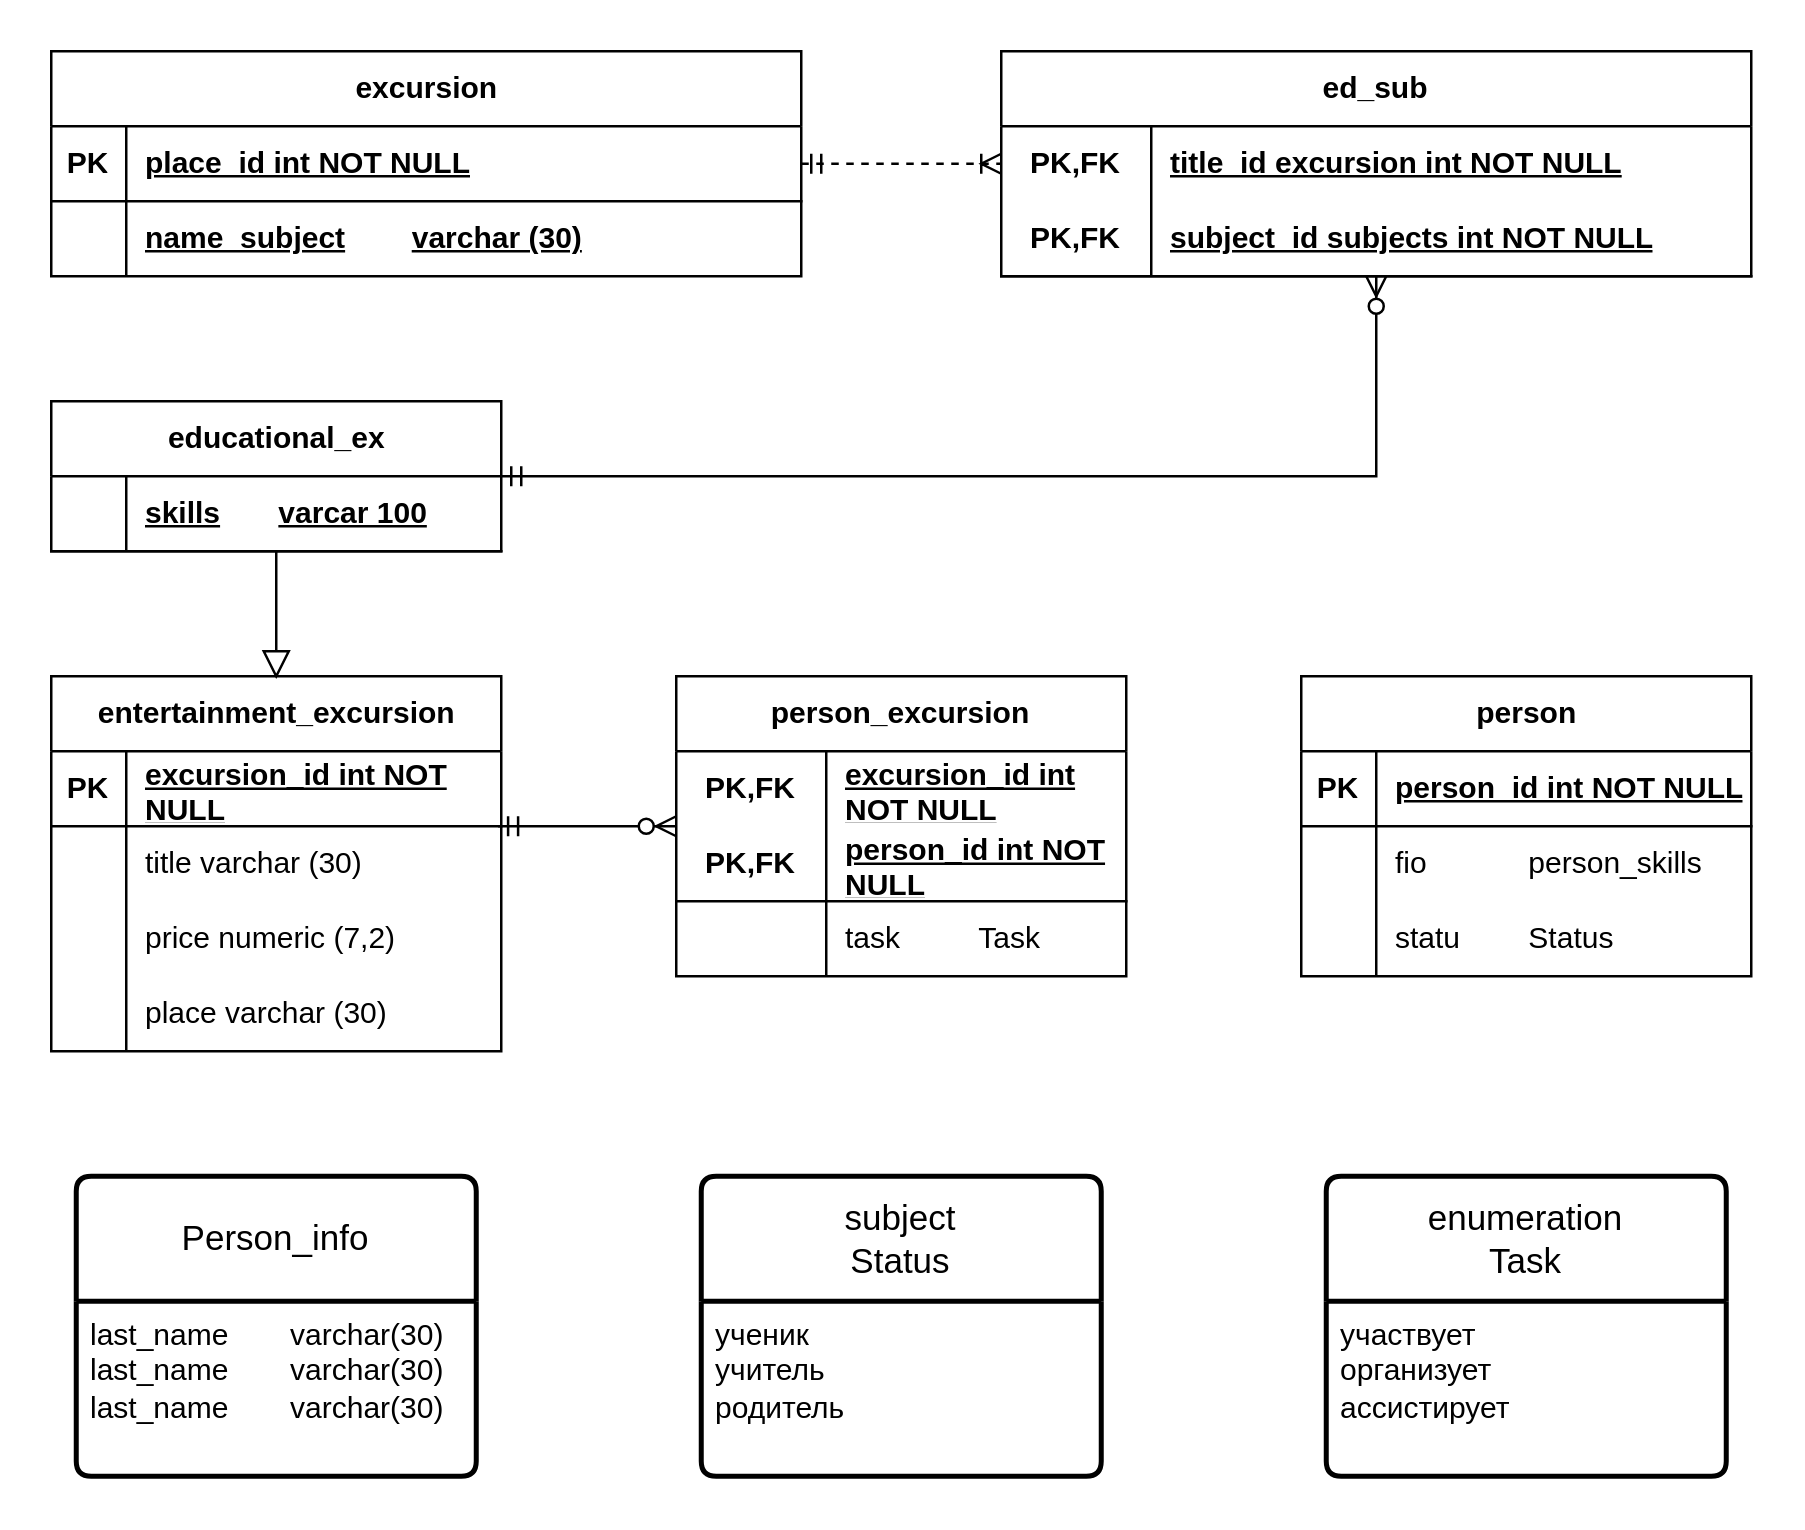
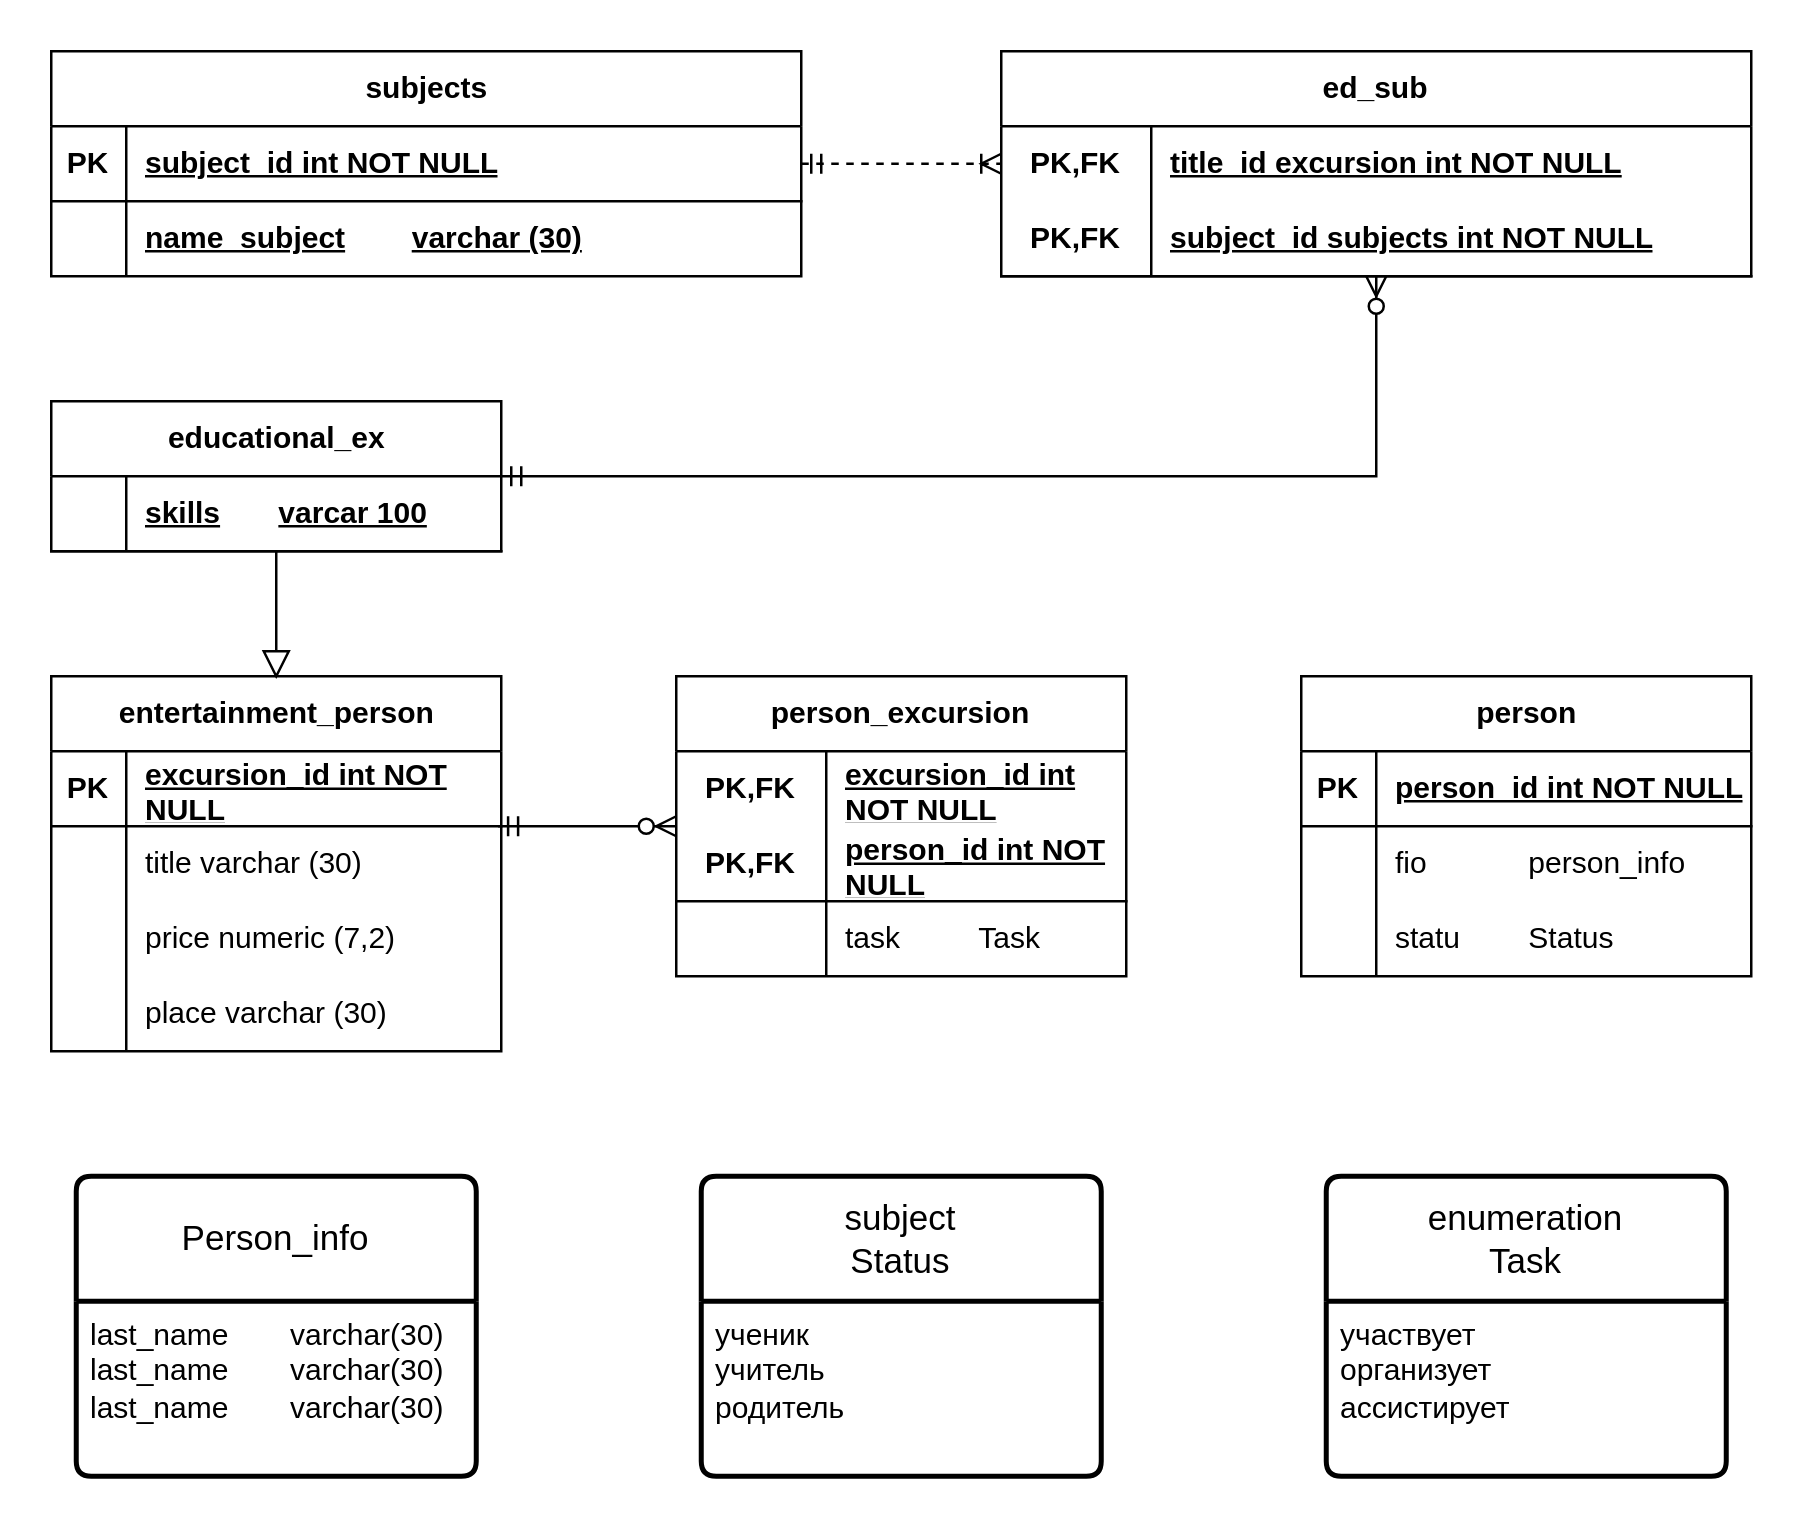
(428, 89) -> (428, 89)
(299, 164) -> (320, 164)
(278, 714) -> (278, 714)
(1532, 864) -> (1523, 864)
